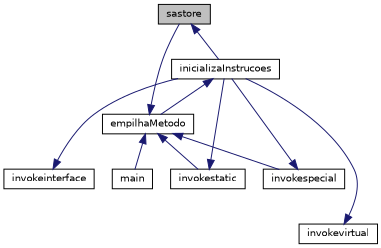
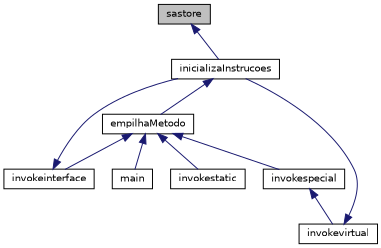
(162, 63) -> (94, 154)
(218, 119) -> none
(262, 120) -> (324, 211)
